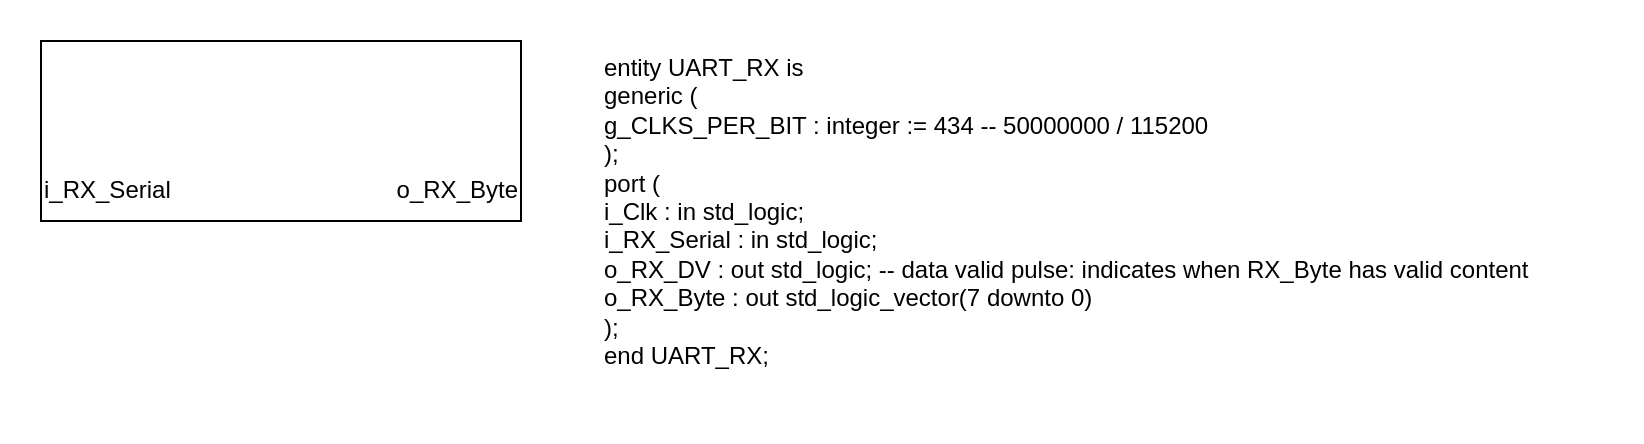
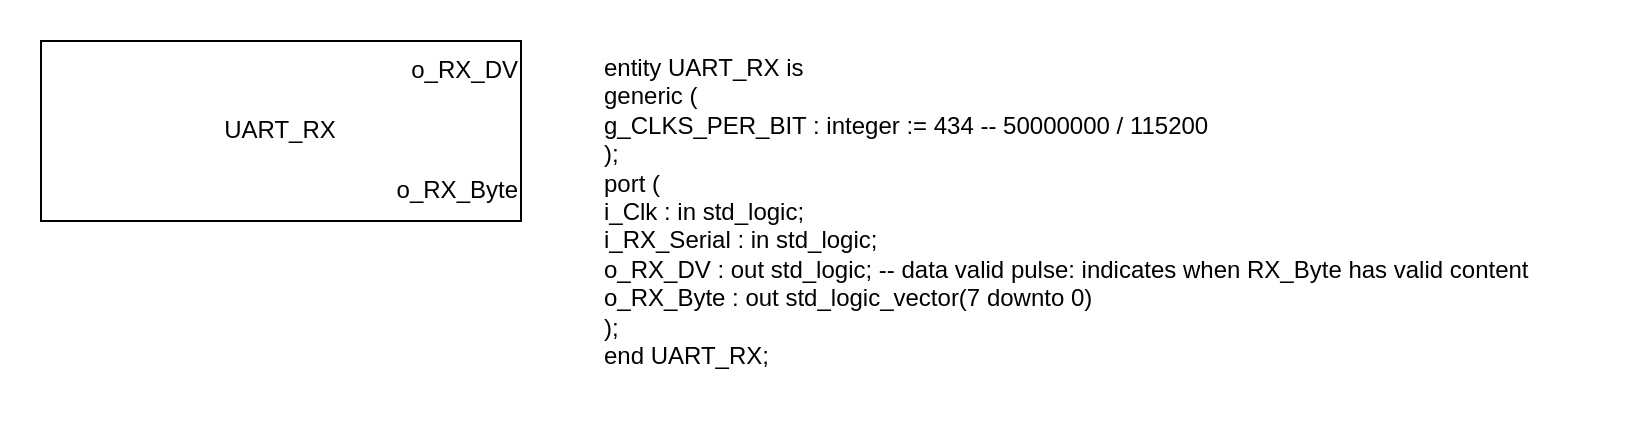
none -> (441, 71)
none -> (281, 131)
(131, 191) -> none
